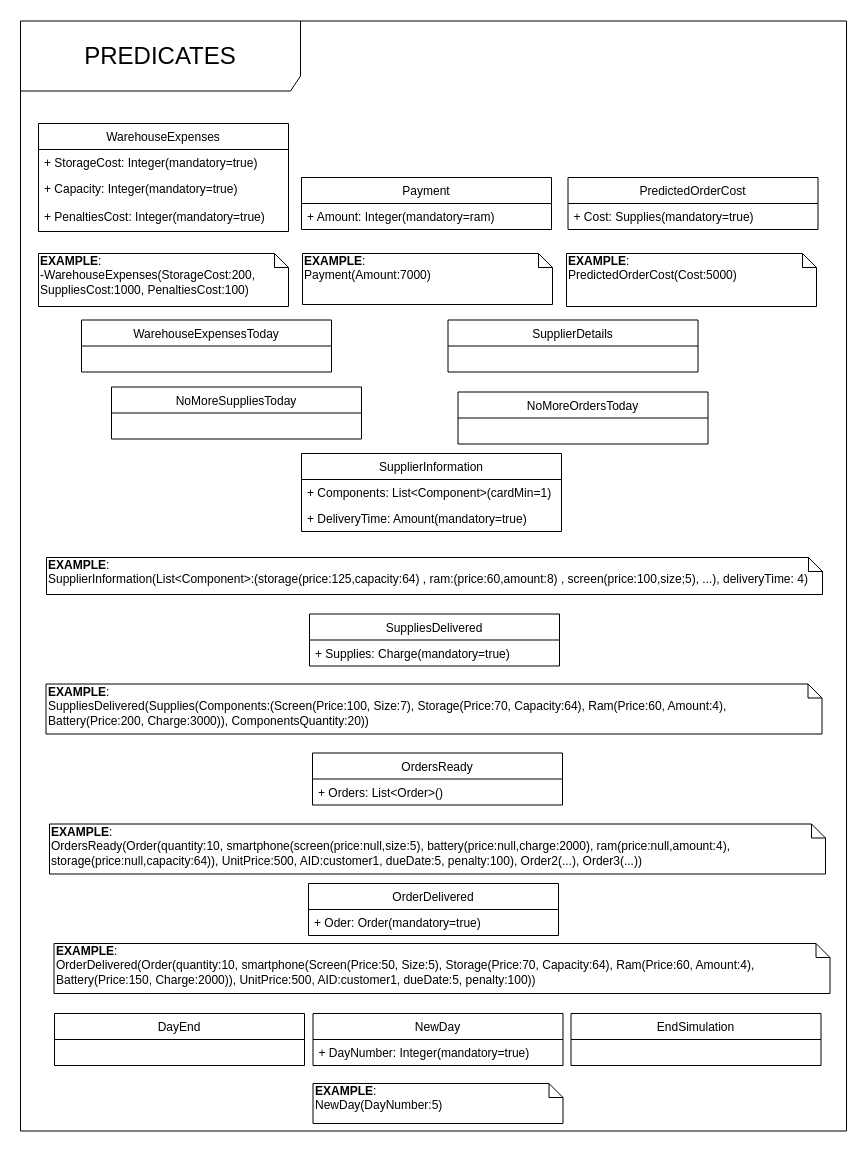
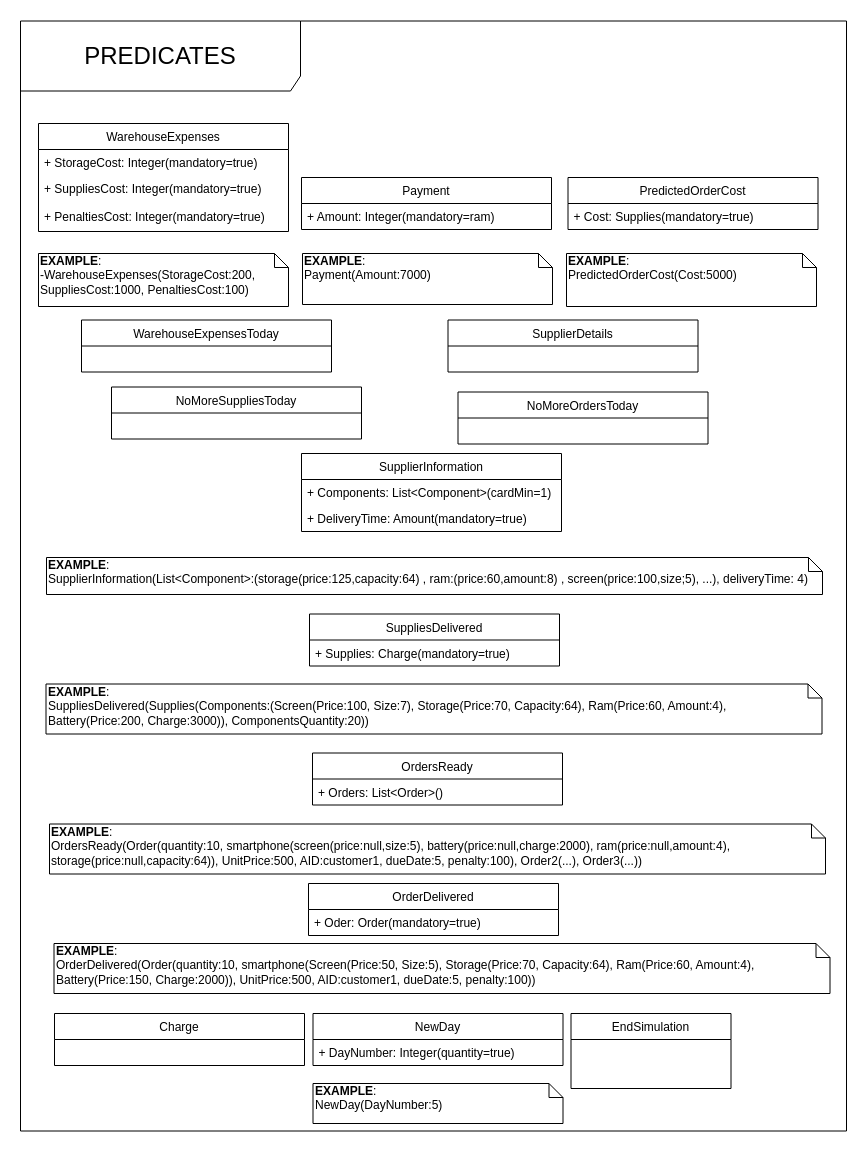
(155, 189) -> (167, 189)
(179, 1027) -> (179, 1027)
(696, 1040) -> (651, 1051)
(435, 1053) -> (430, 1053)
